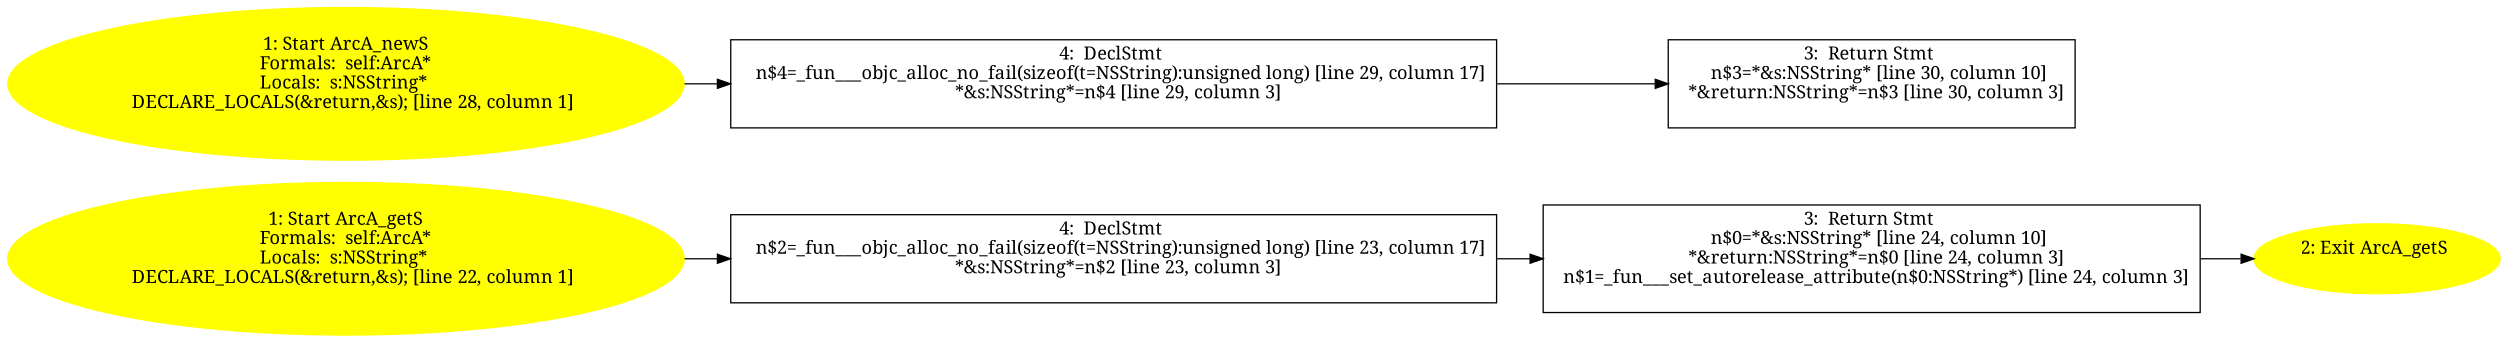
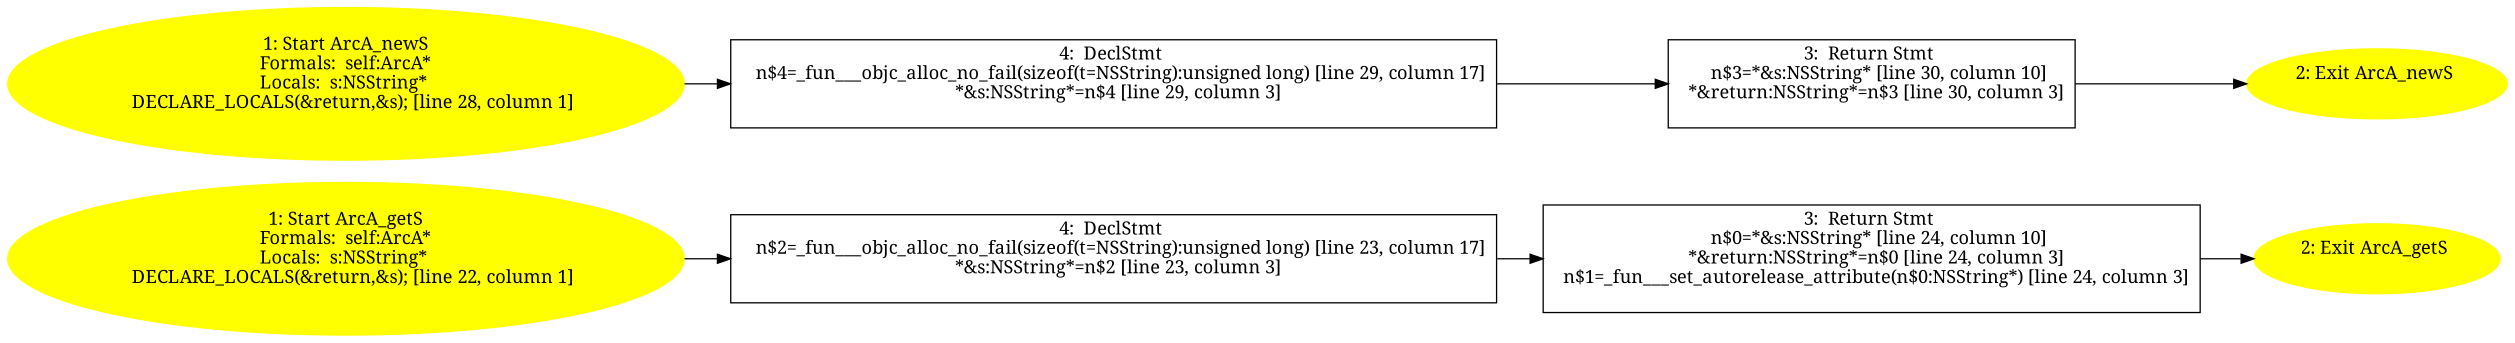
none -> (2377, 84)
